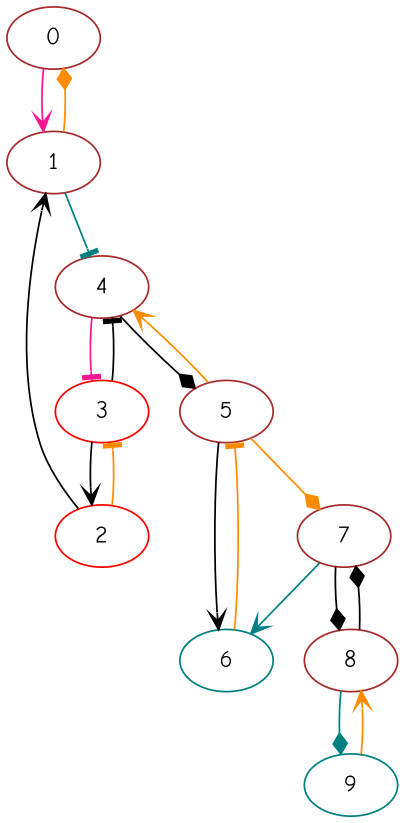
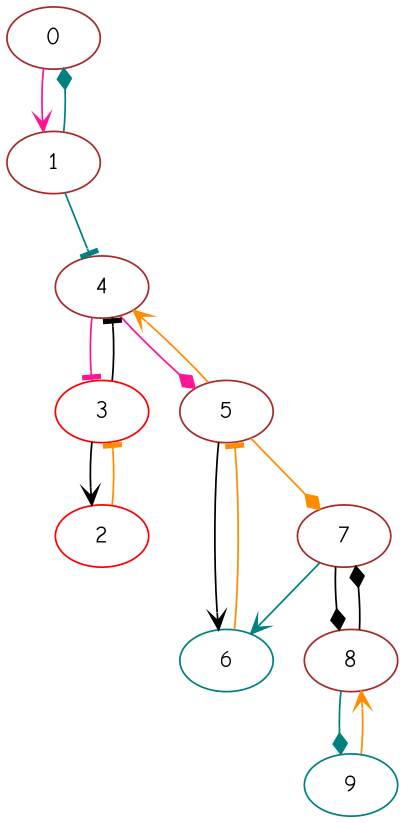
(65, 110) -> (65, 110)
(149, 346) -> (149, 346)
(27, 365) -> none
